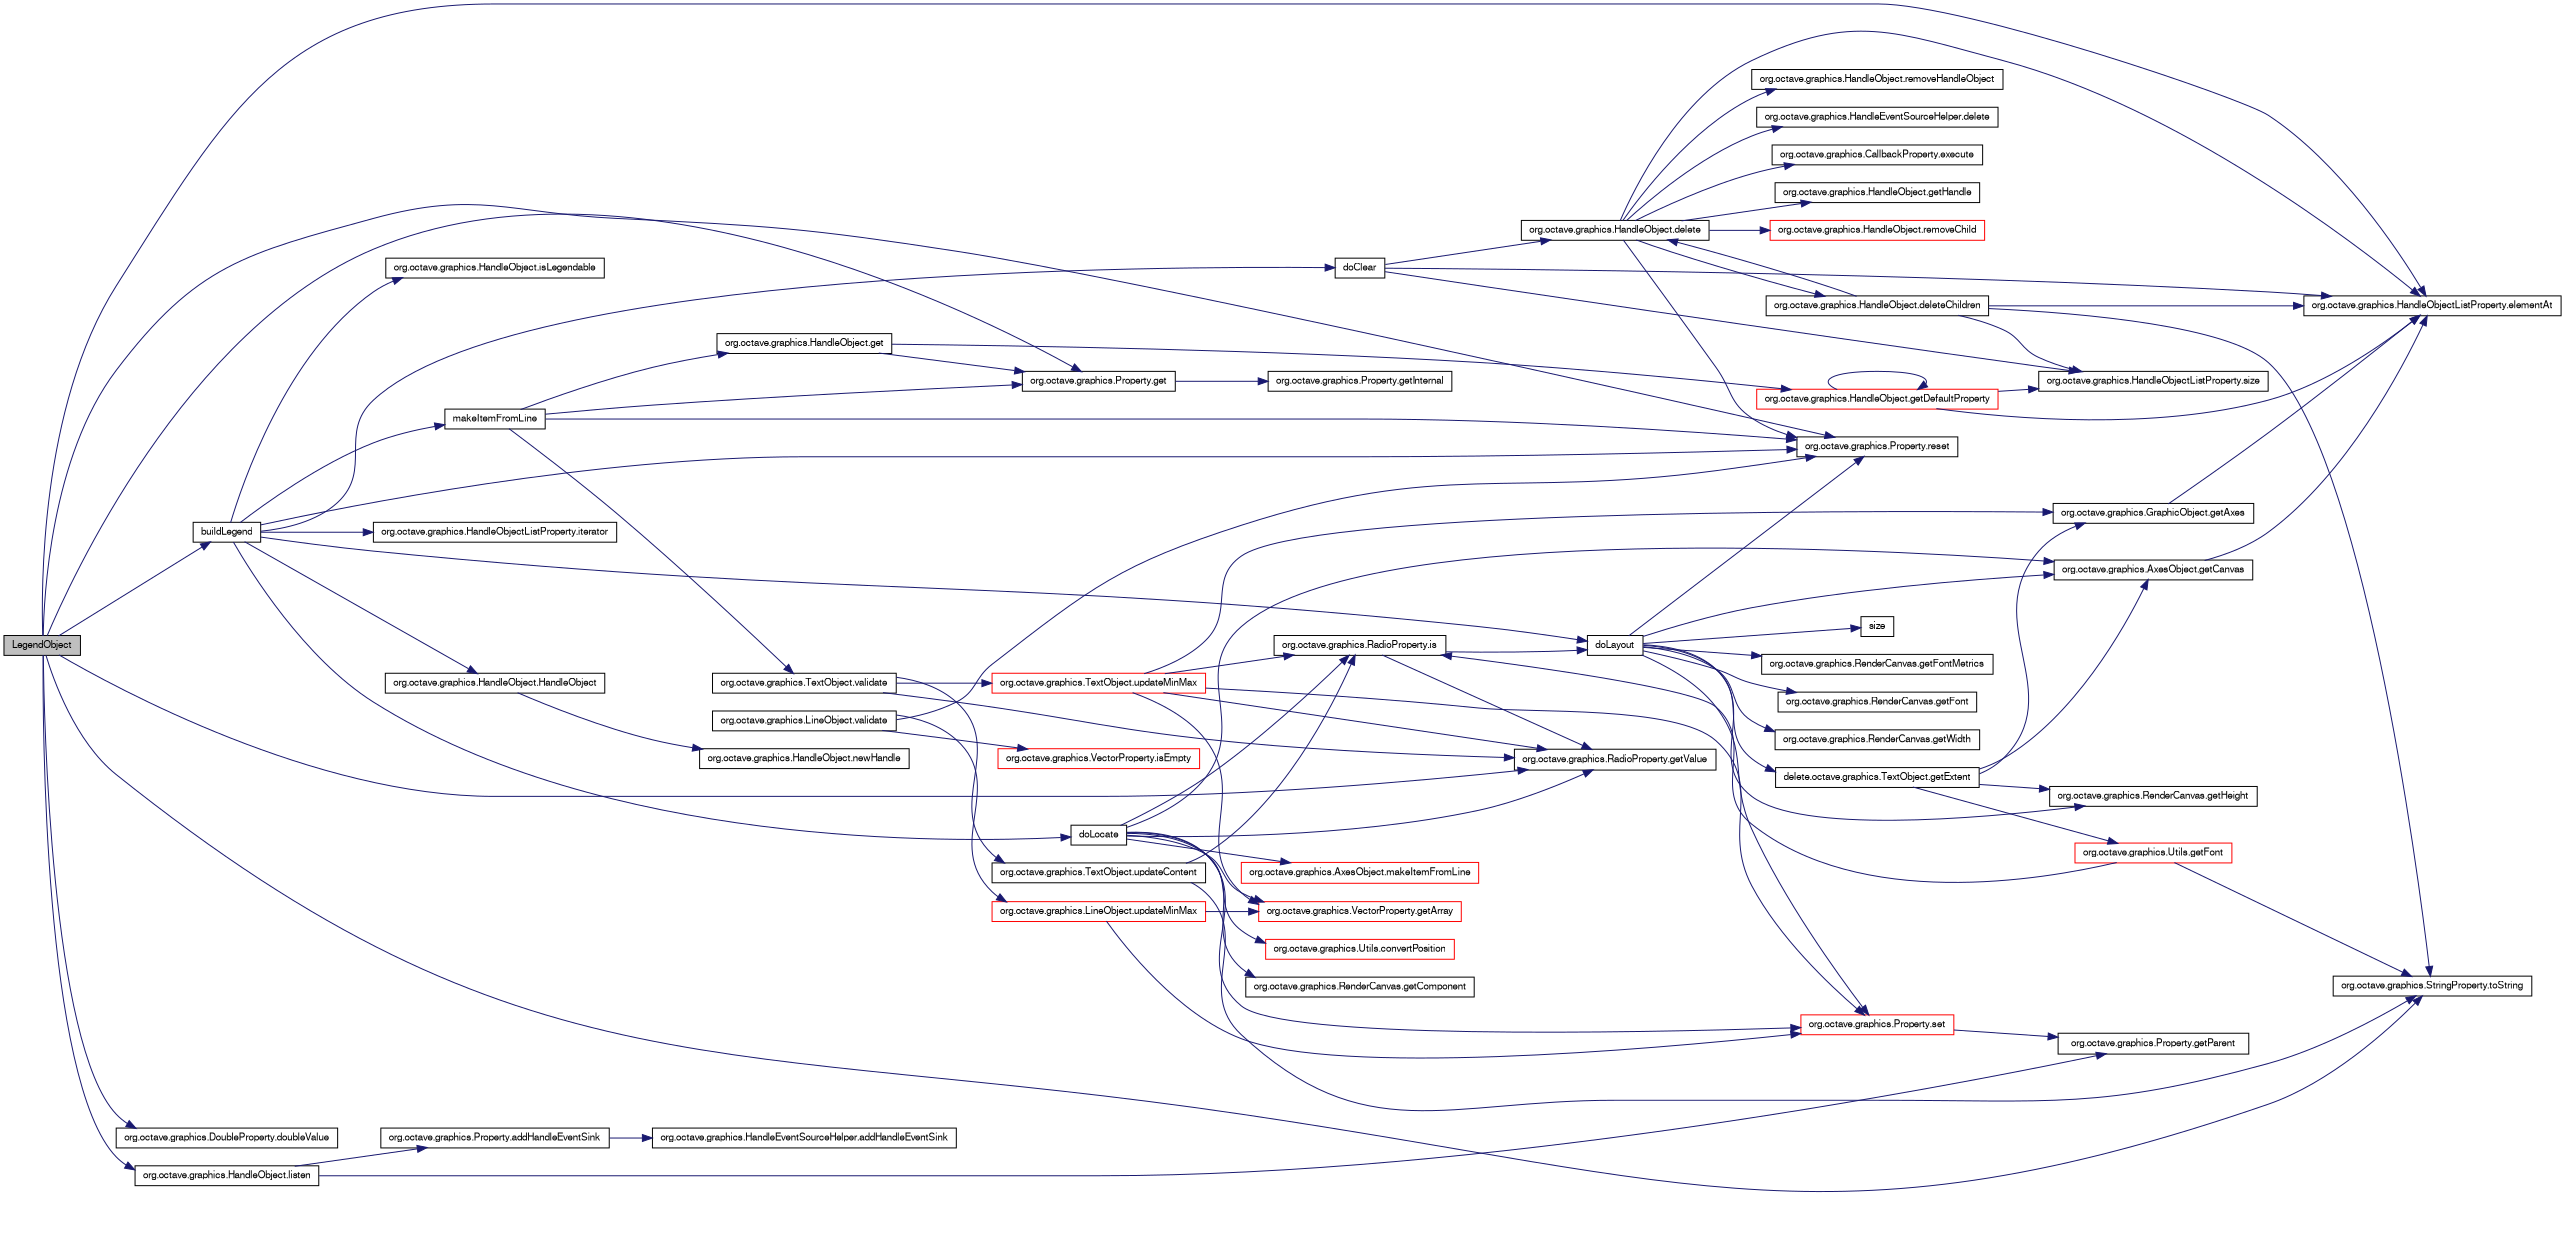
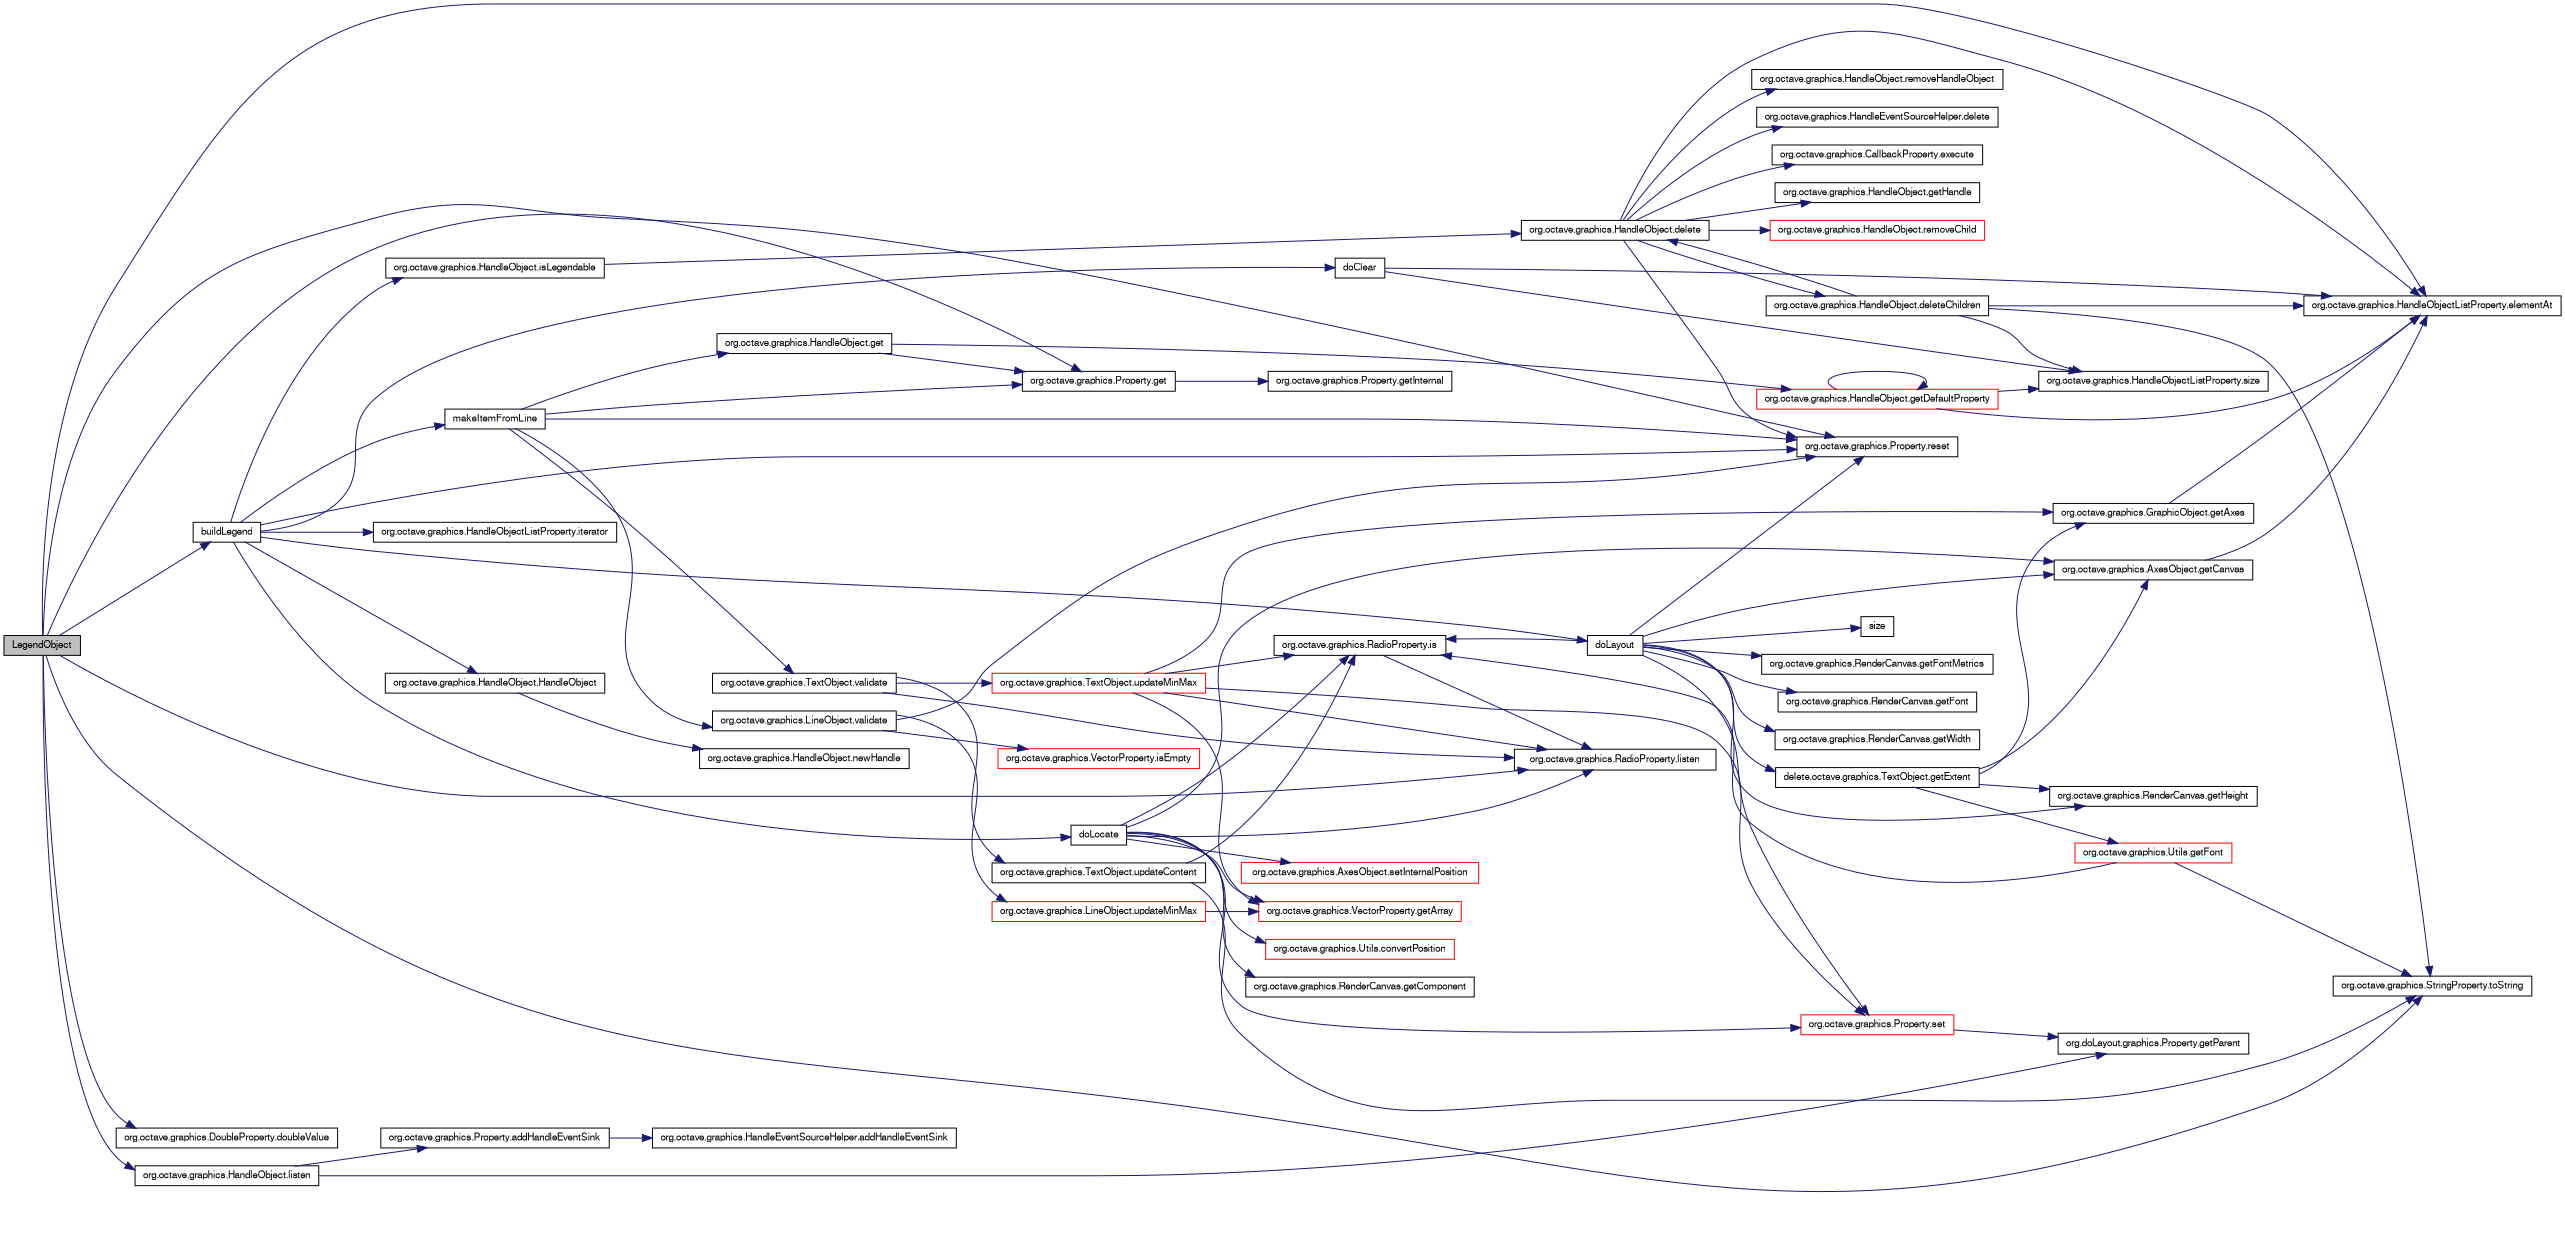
(1463, 253) -> (1058, 249)
none -> (632, 562)
(1512, 652) -> (1522, 639)
(1615, 760) -> (1615, 760)
(1360, 873) -> (1360, 873)
(2153, 1044) -> (2153, 1044)
(1425, 1058) -> none
